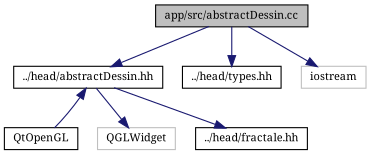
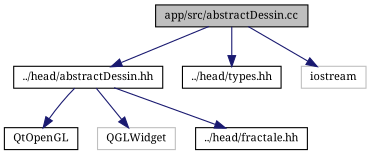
(68, 113) -> (61, 103)
